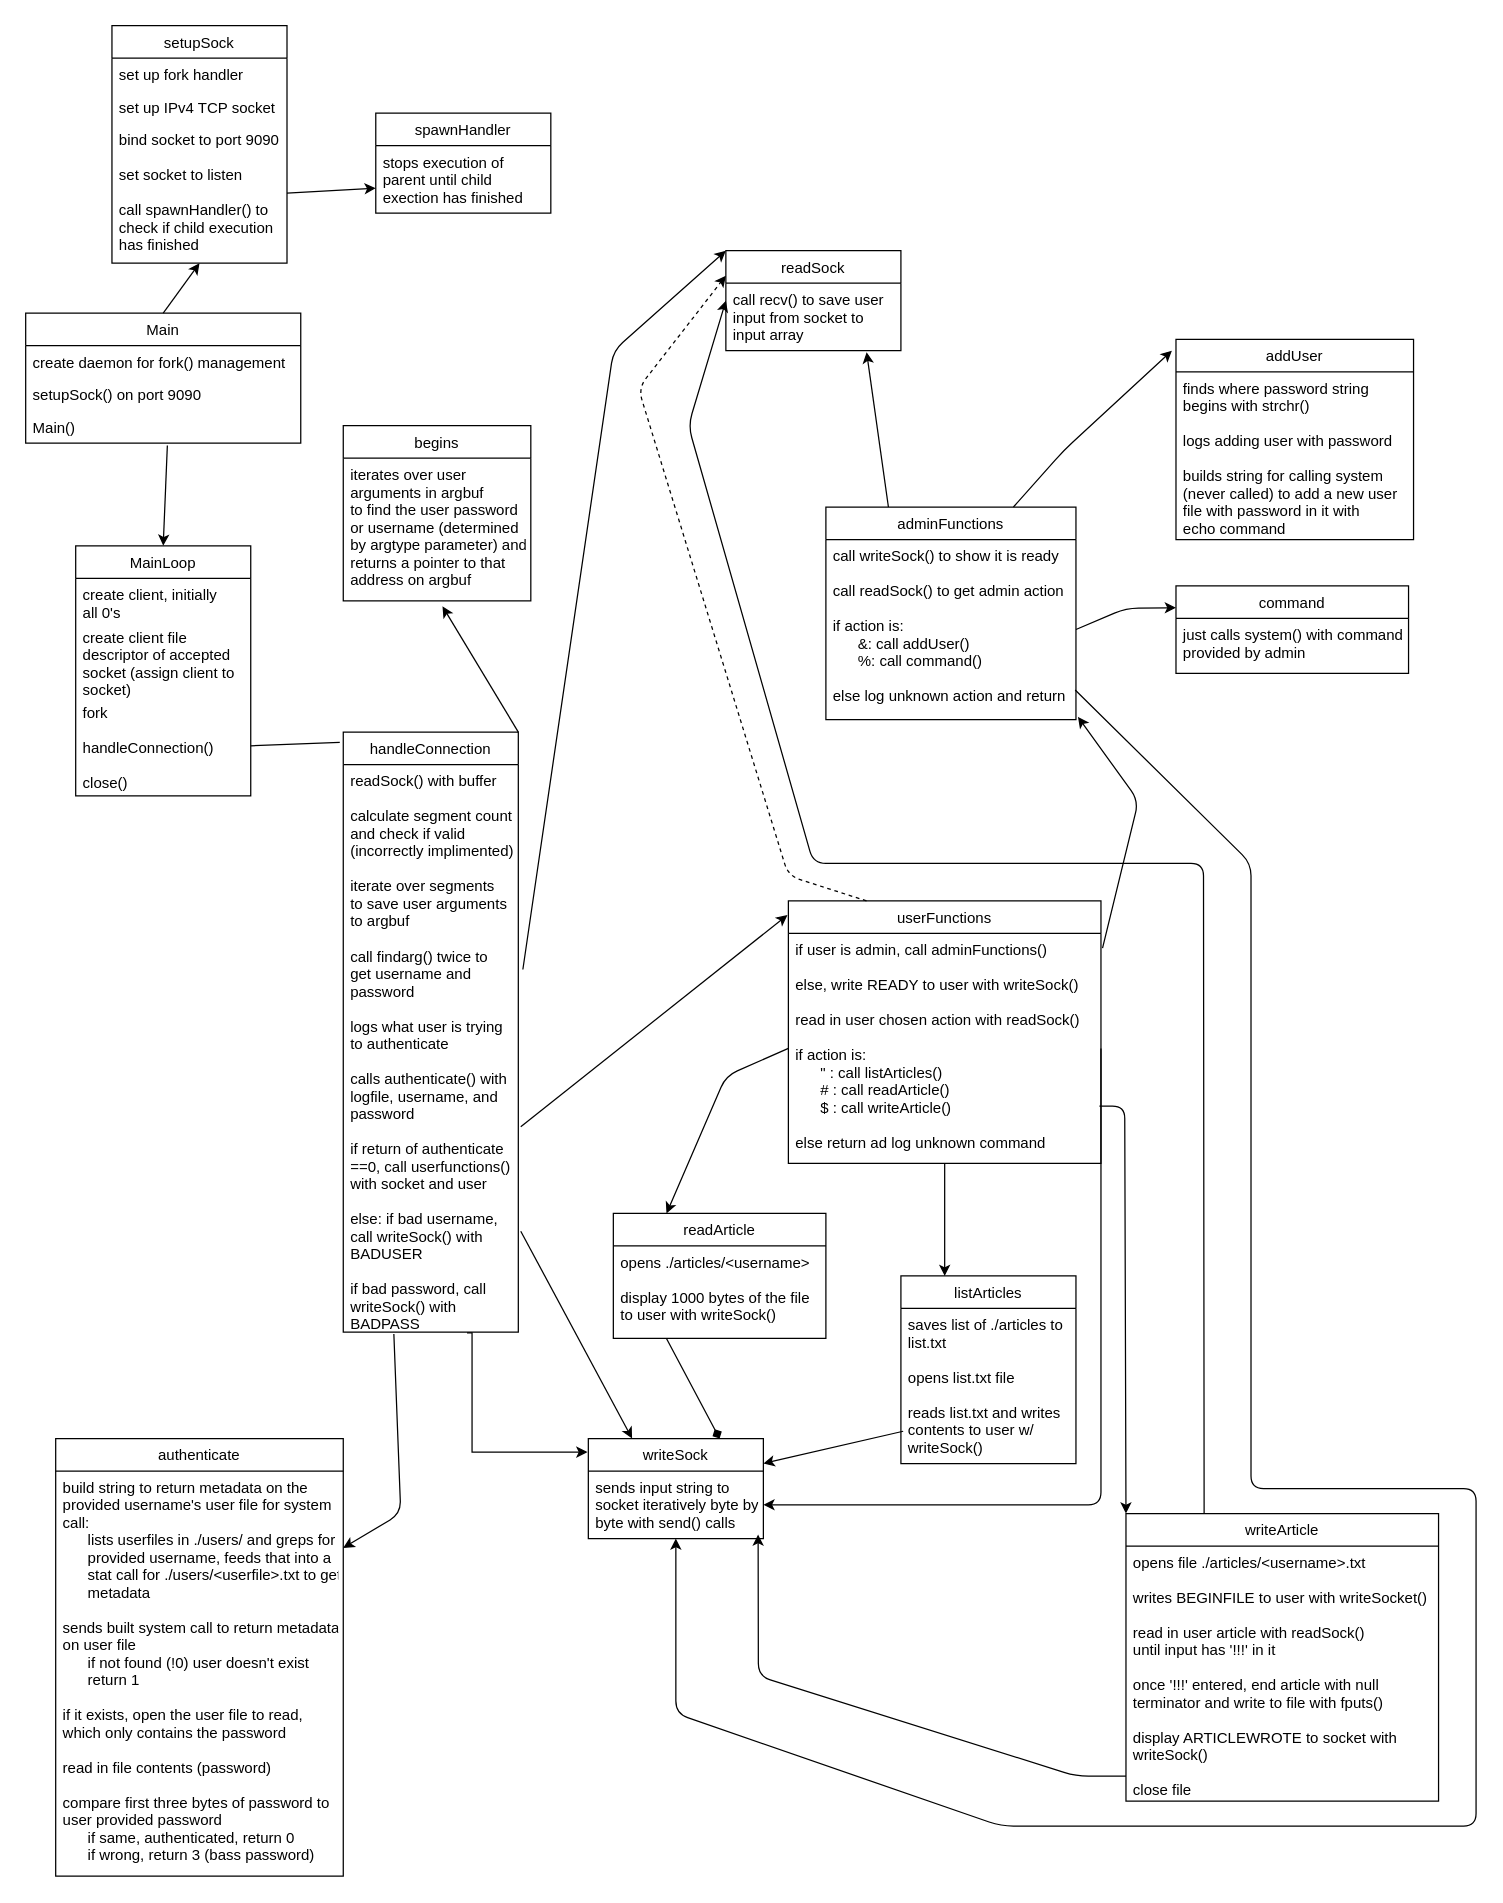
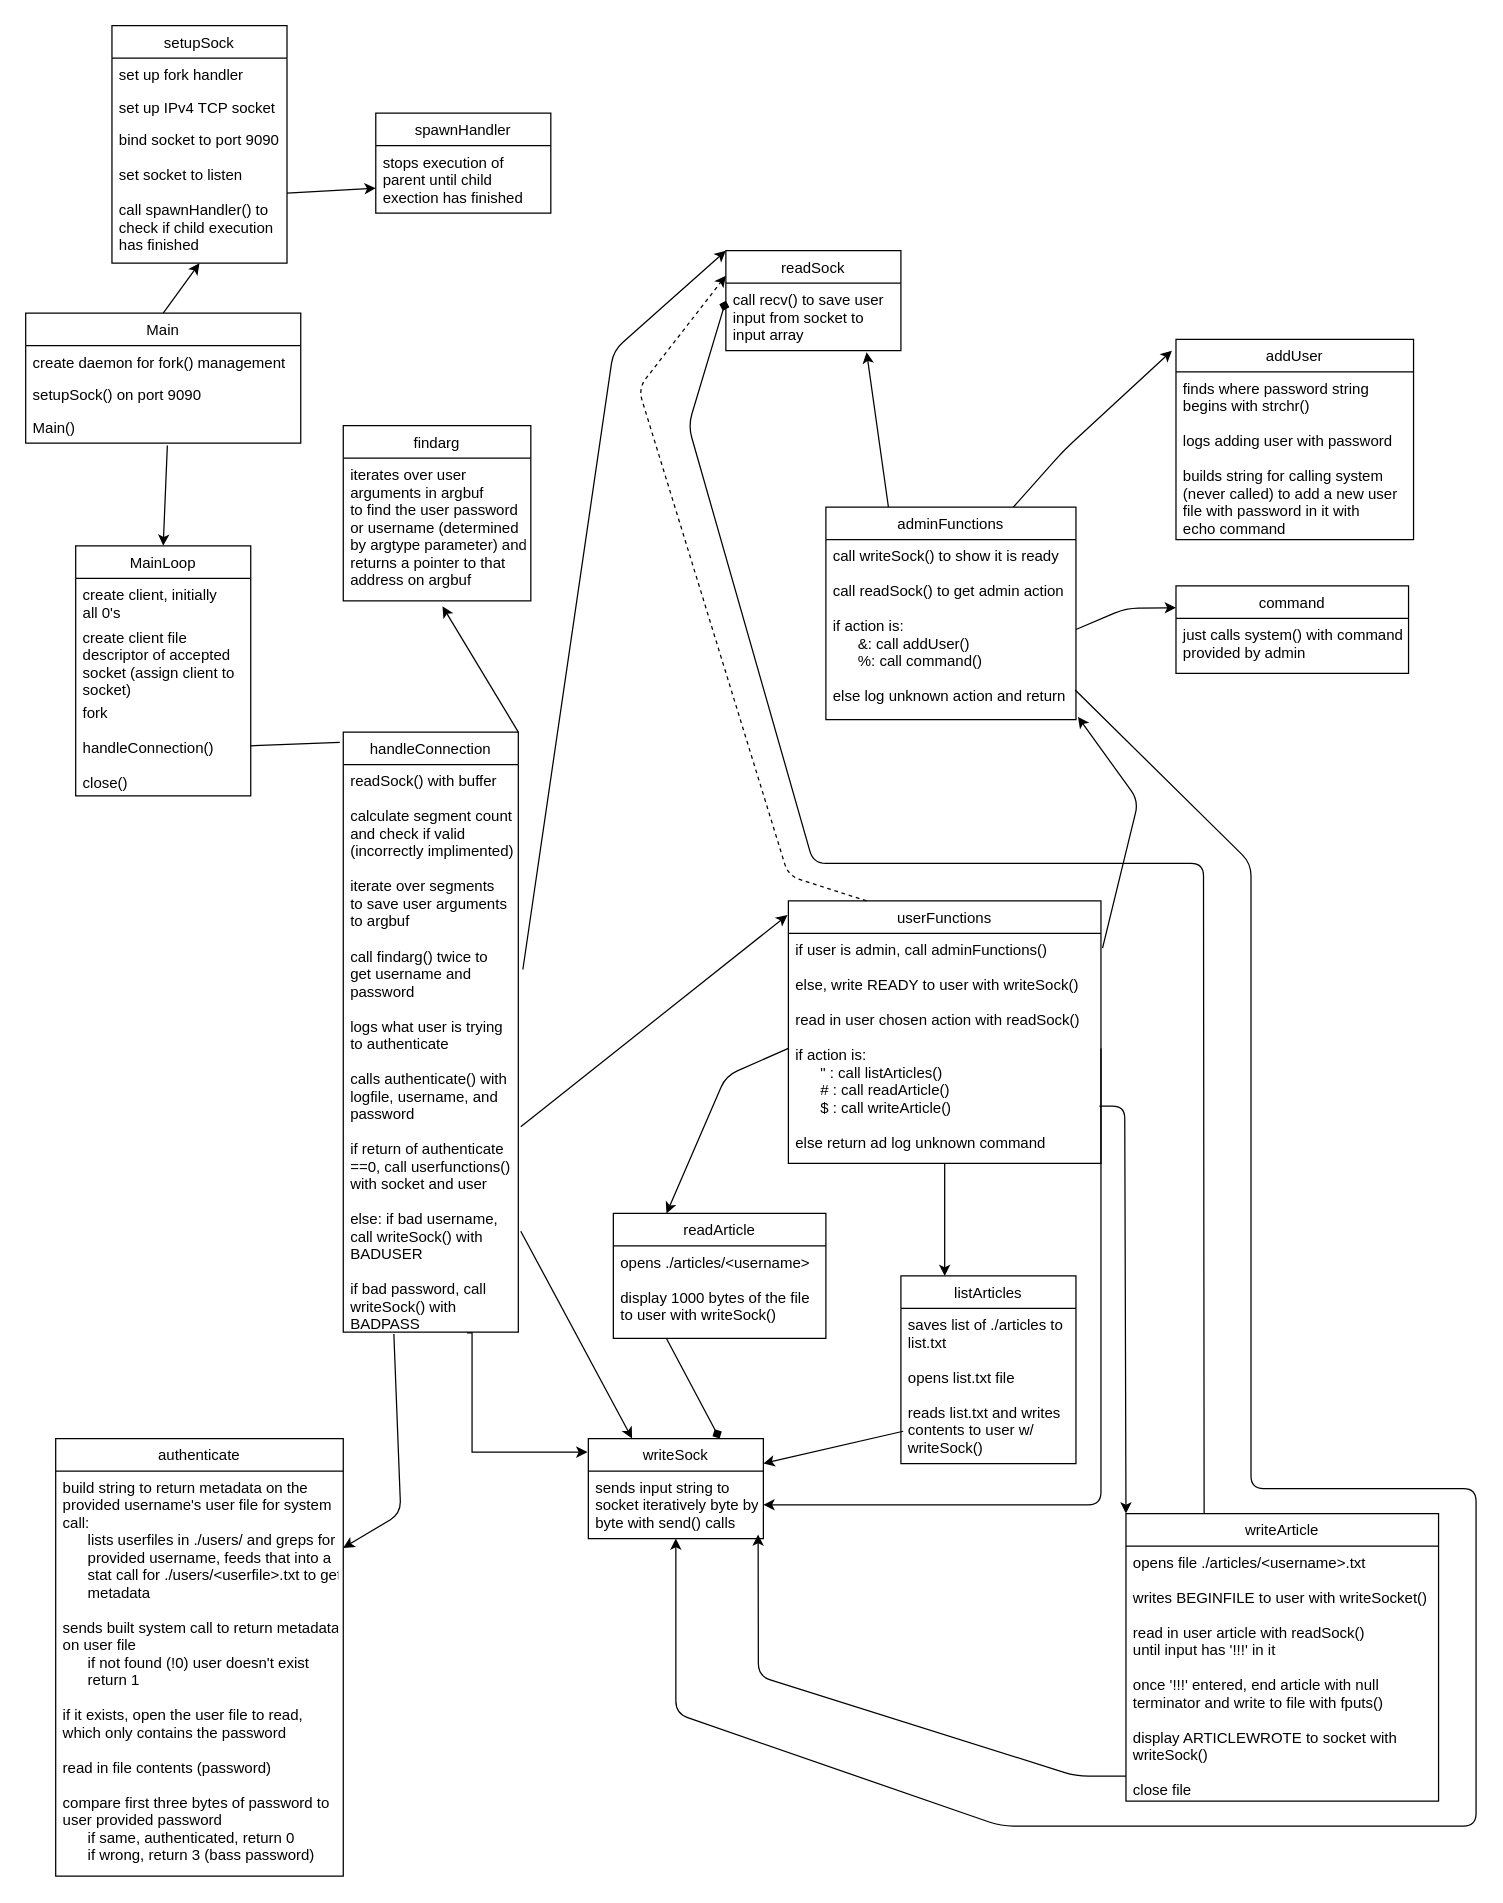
(723, 310) -> (723, 311)
(436, 443) -> (436, 443)
